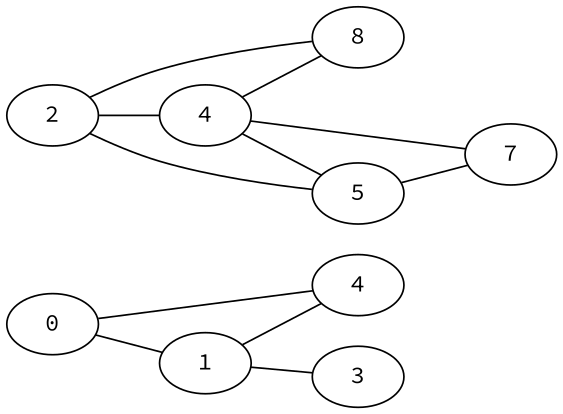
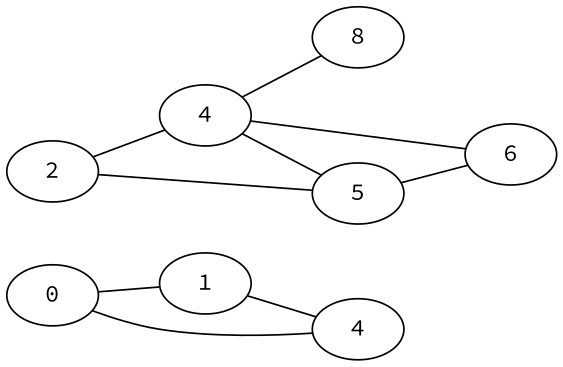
(198, 60) -> none
(511, 154) -> (511, 154)
(358, 377) -> none
